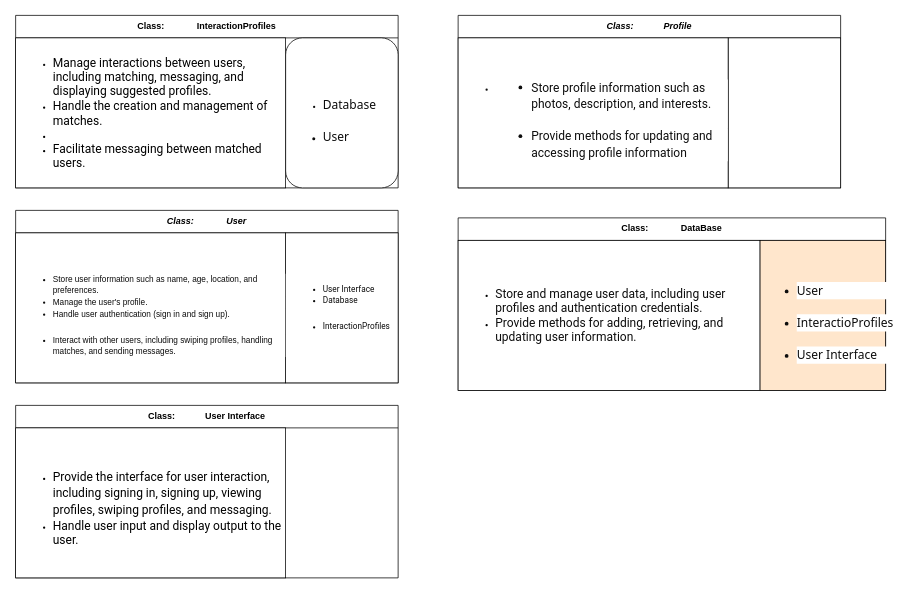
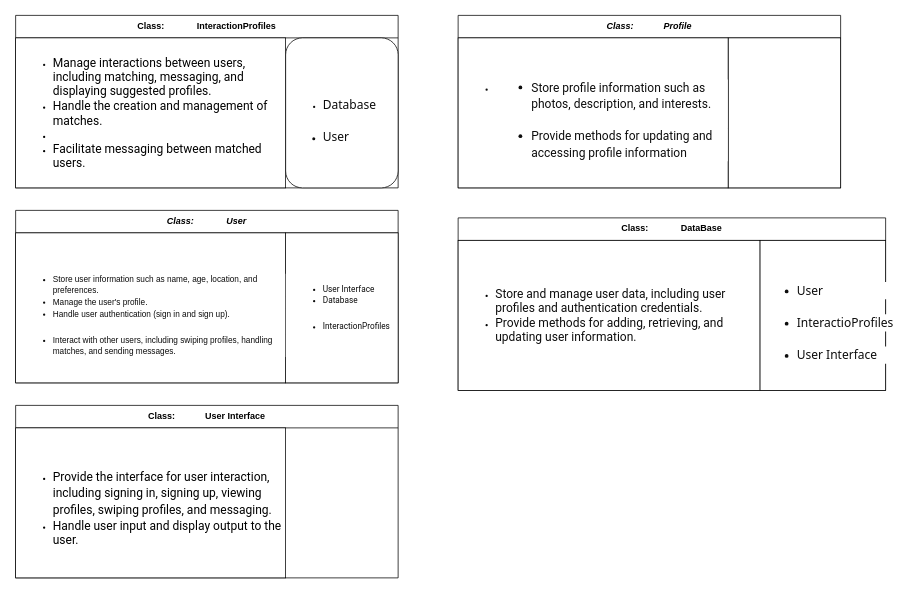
(823, 315) -> (823, 315)
